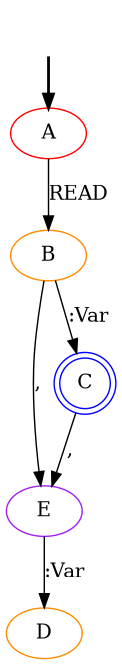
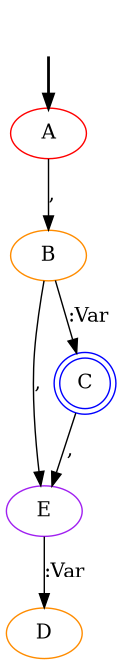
(79, 194) -> (52, 194)
